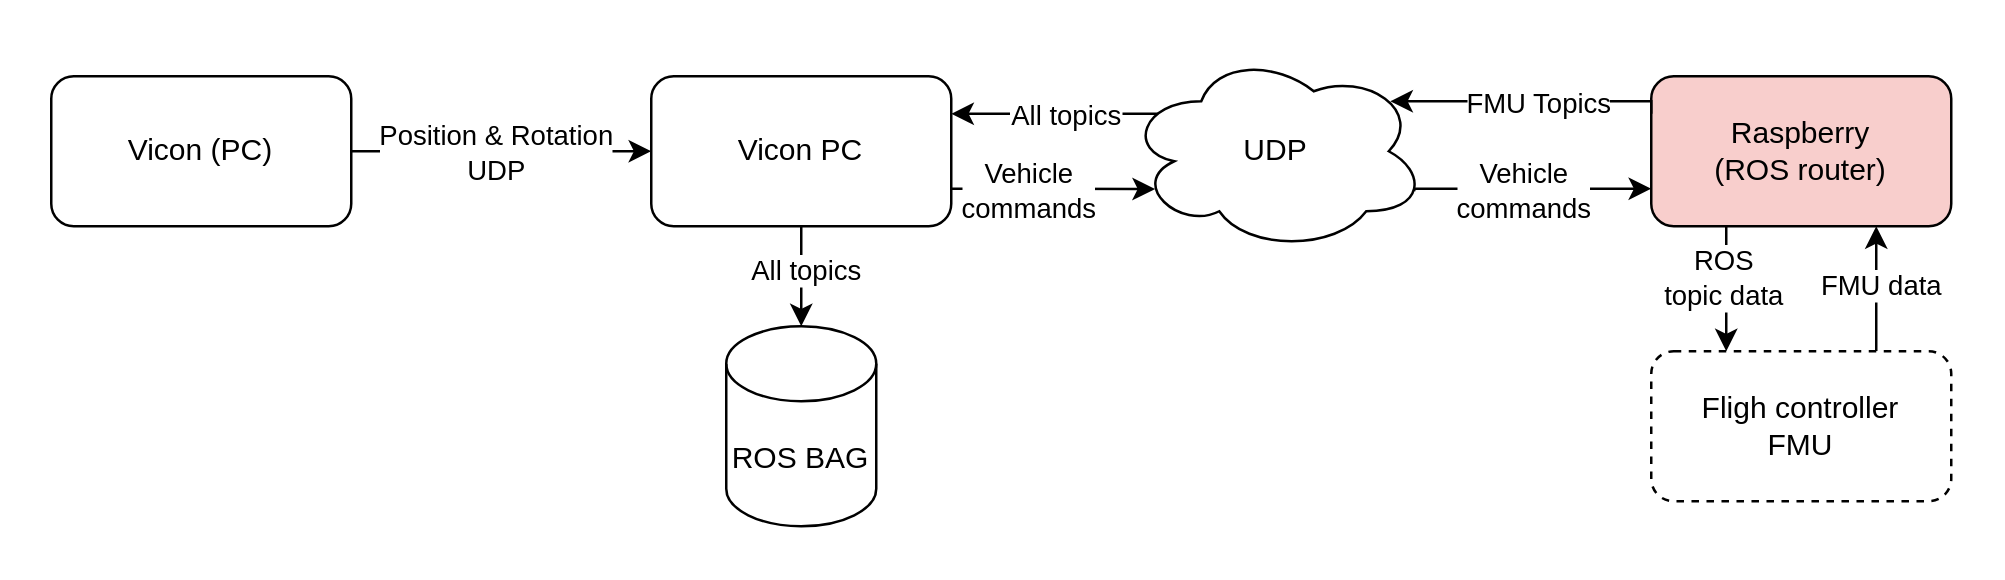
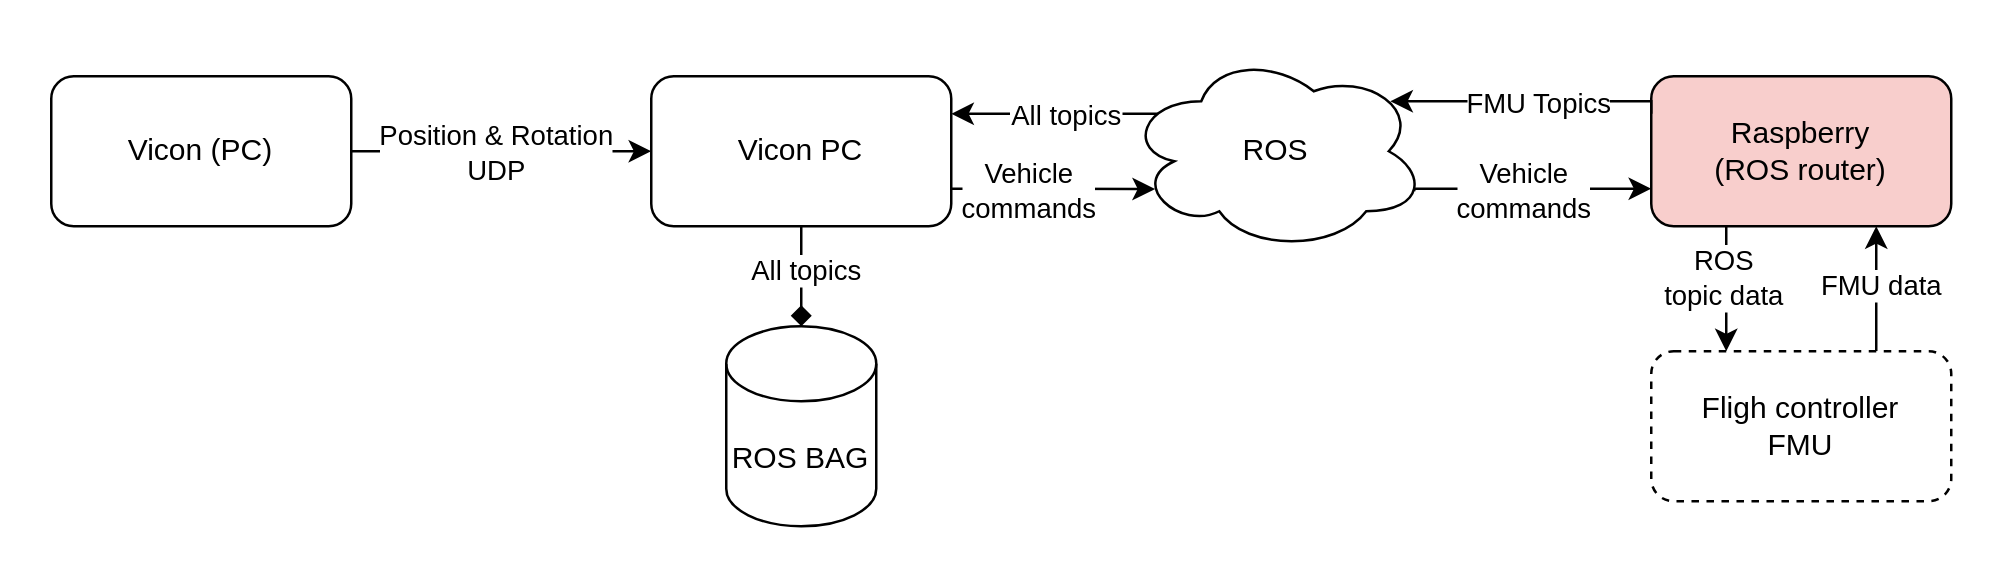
(1276, 151) -> (1276, 151)
(801, 307) -> (801, 306)
